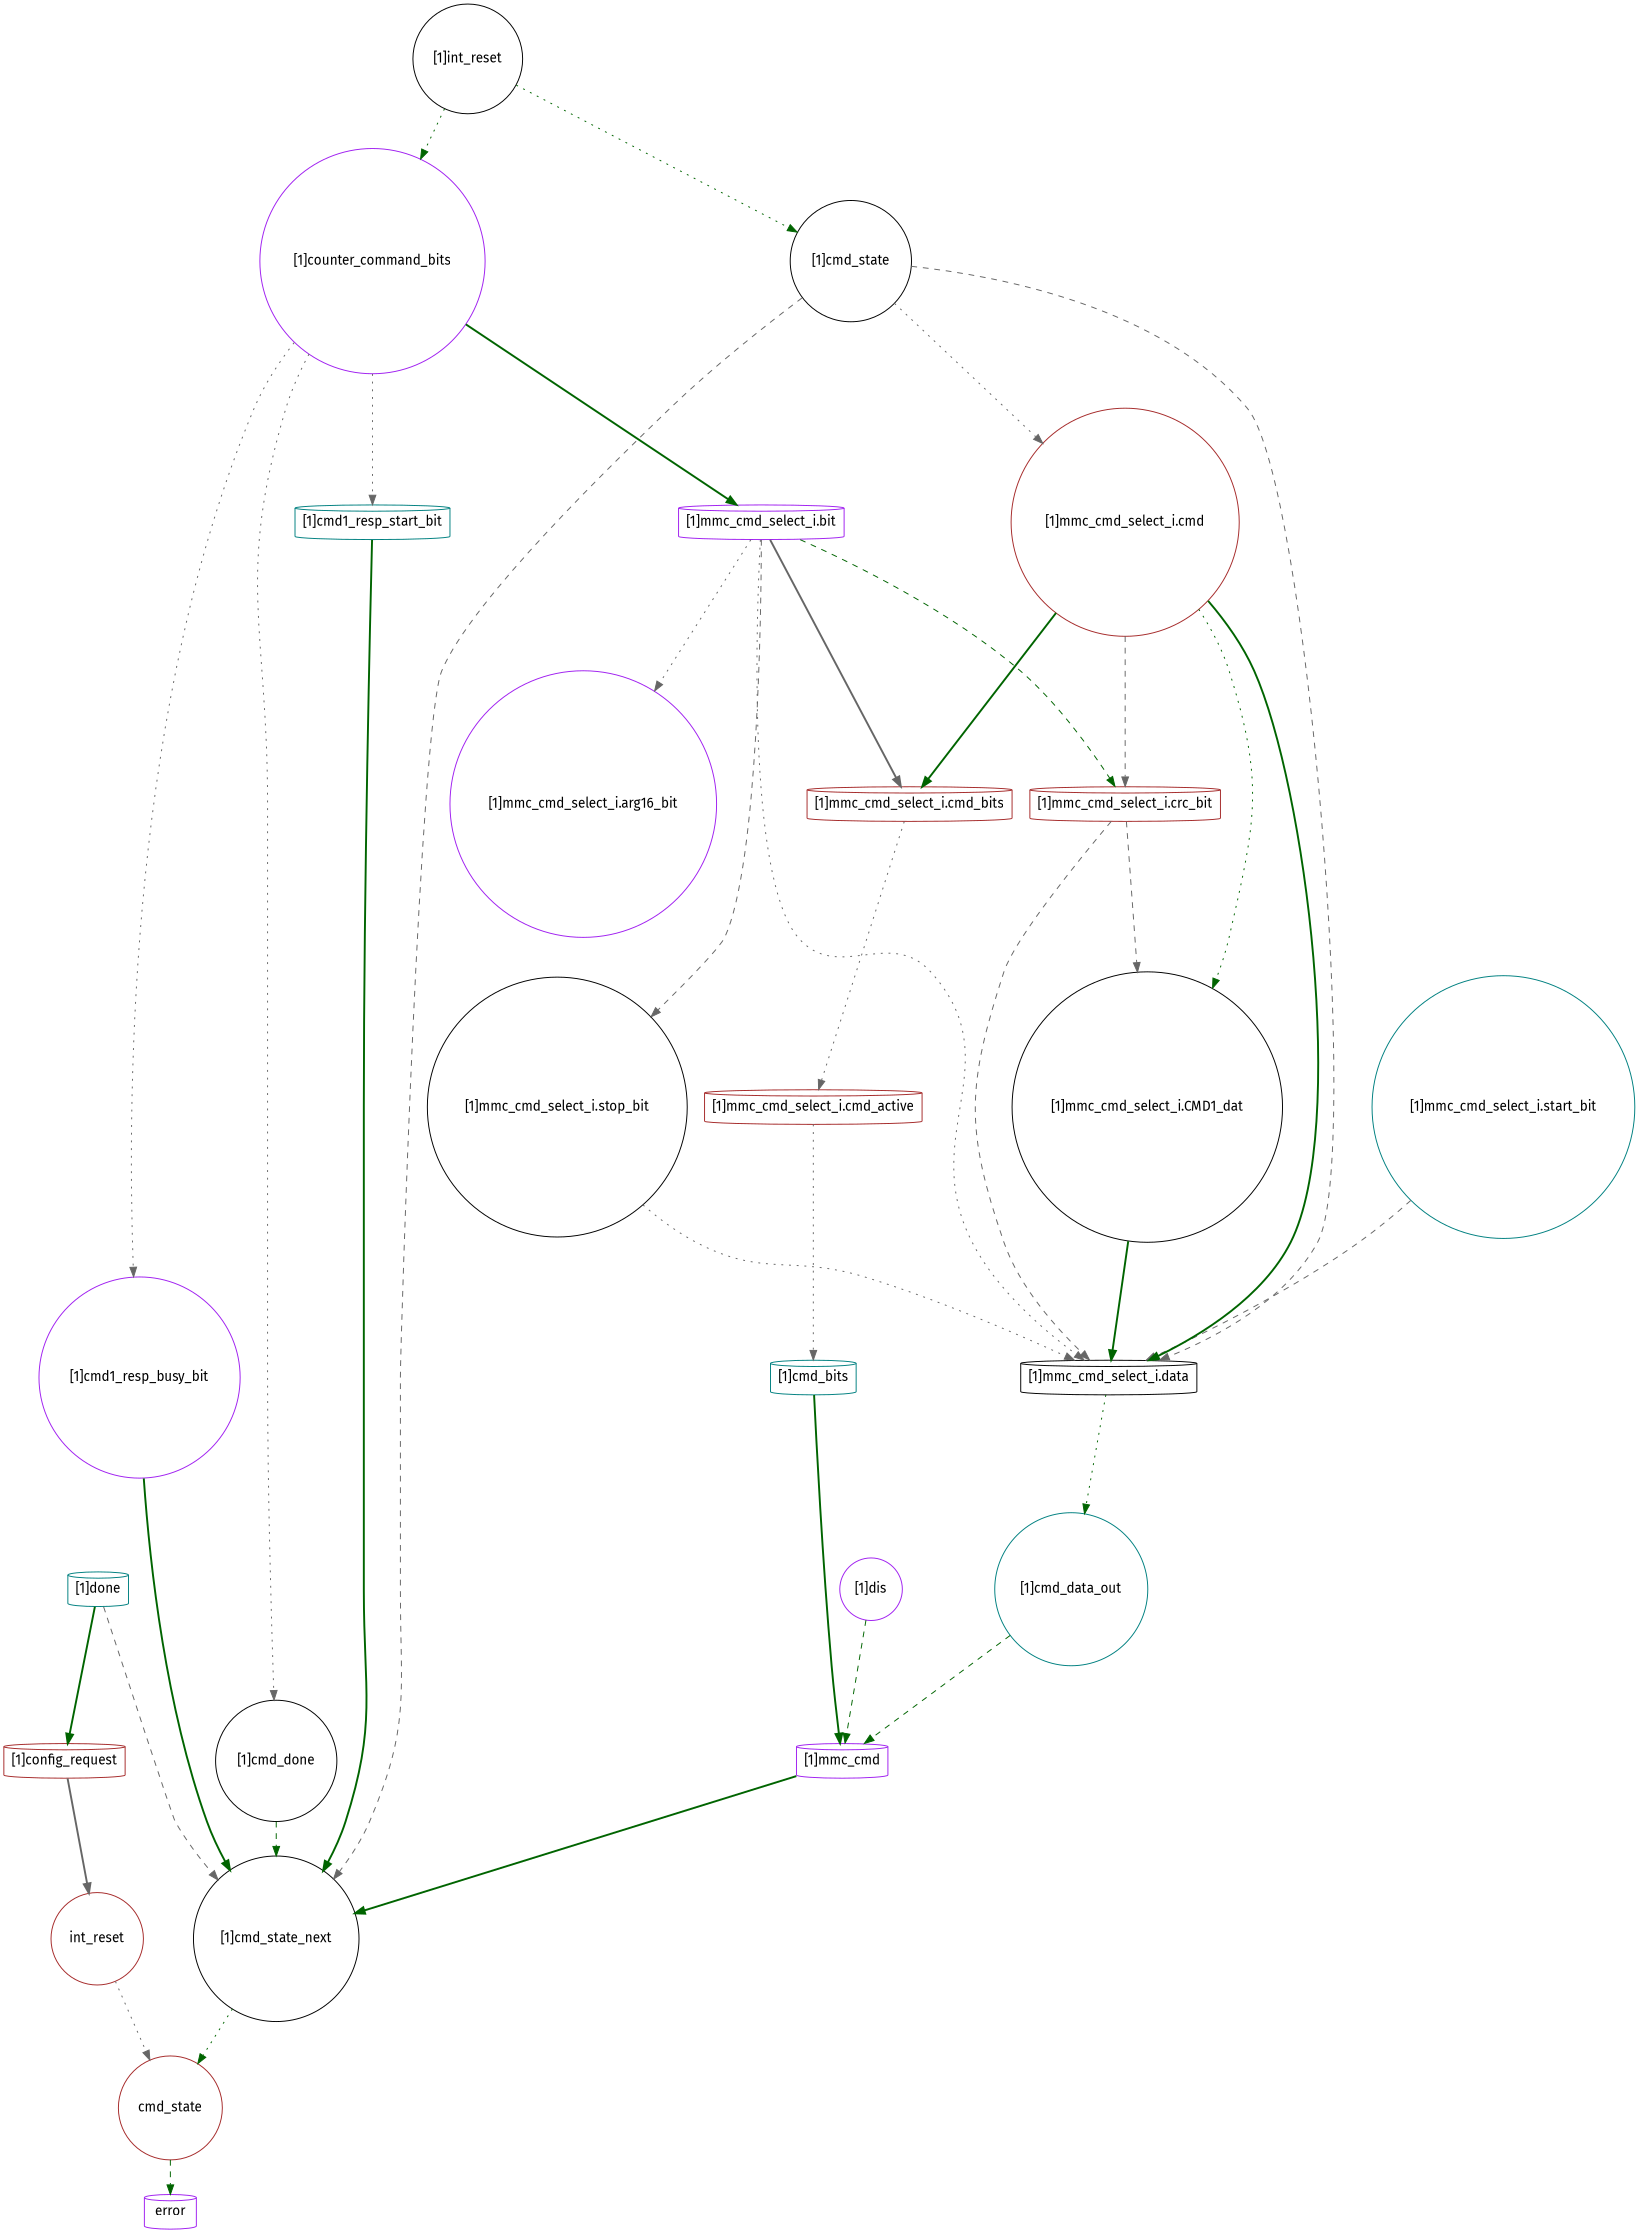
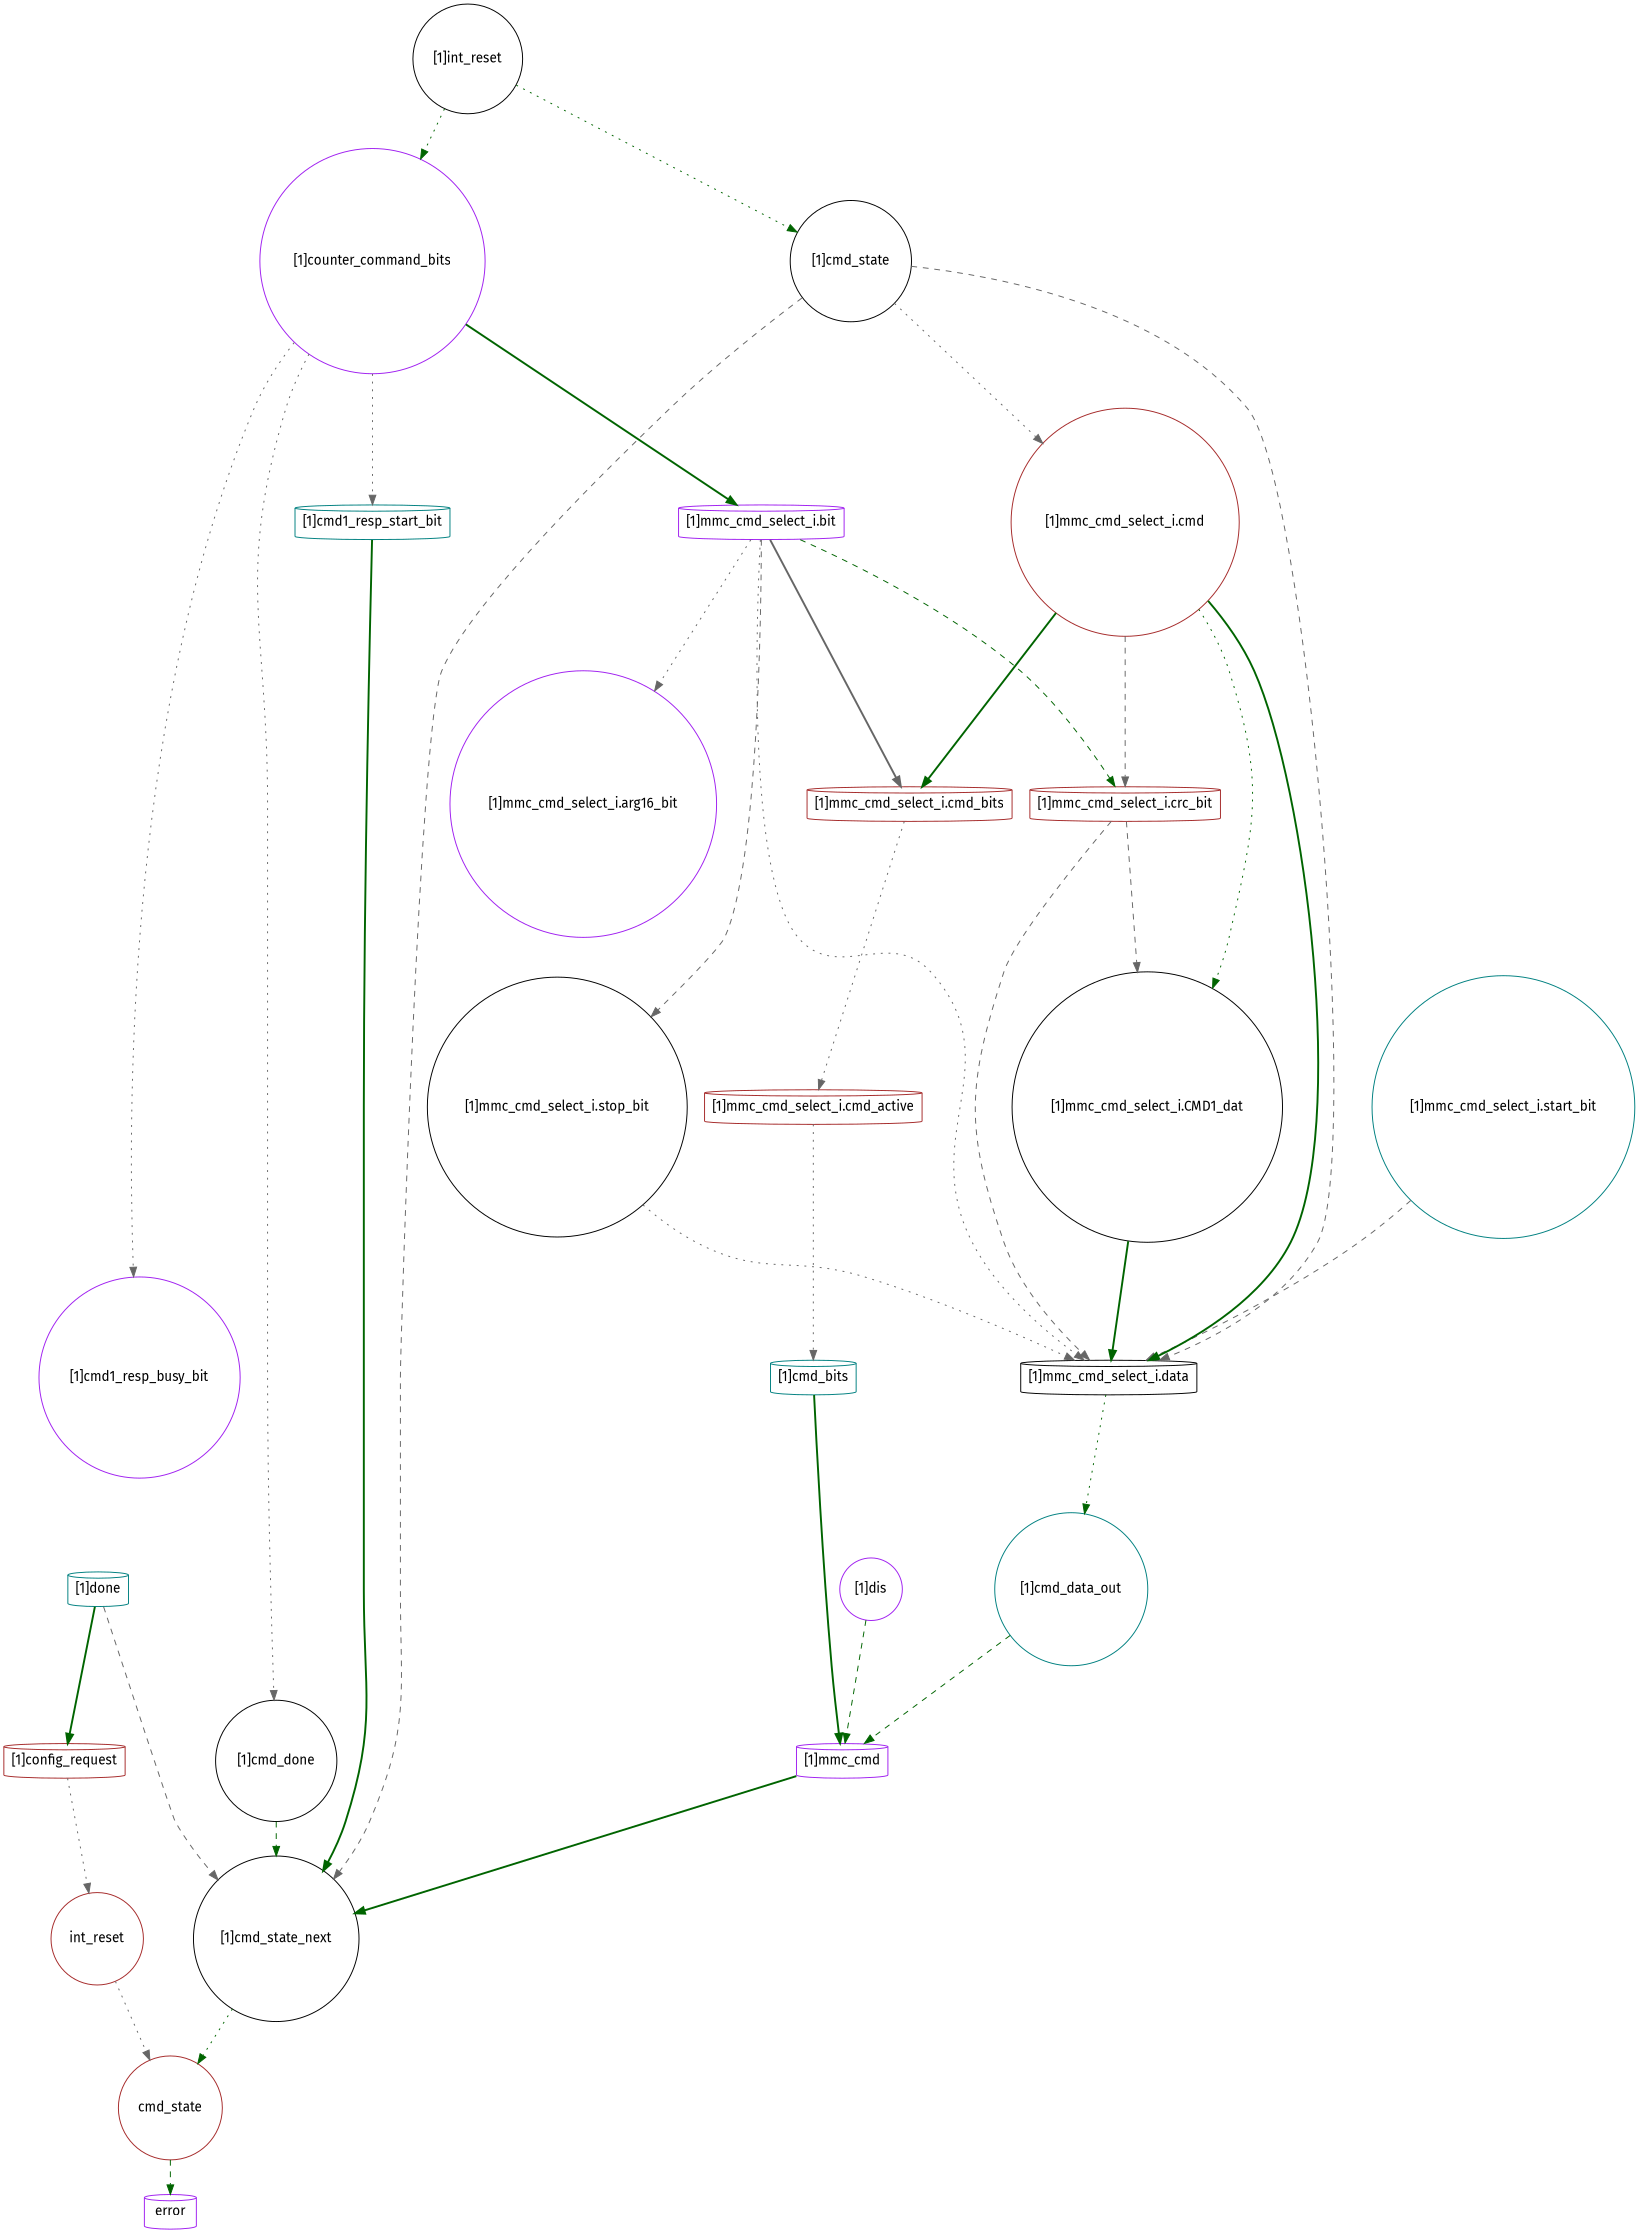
(168, 1674) -> none
(77, 1831) -> (77, 1831)
